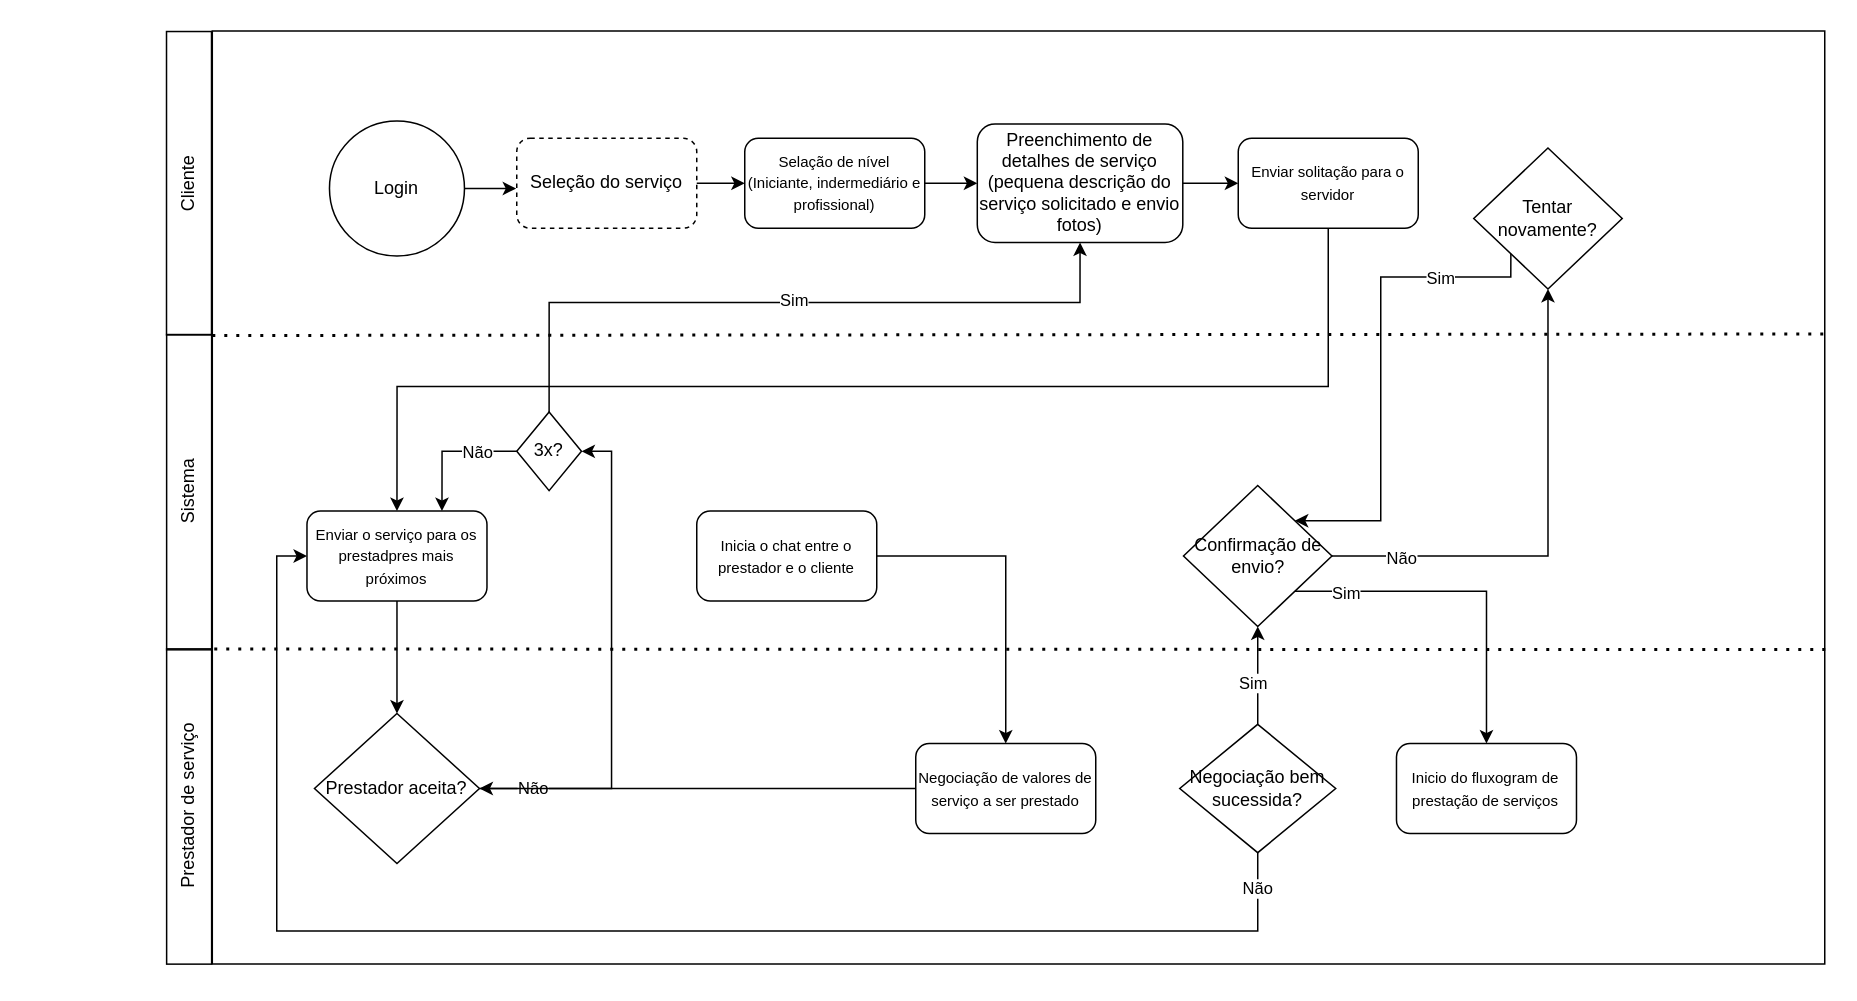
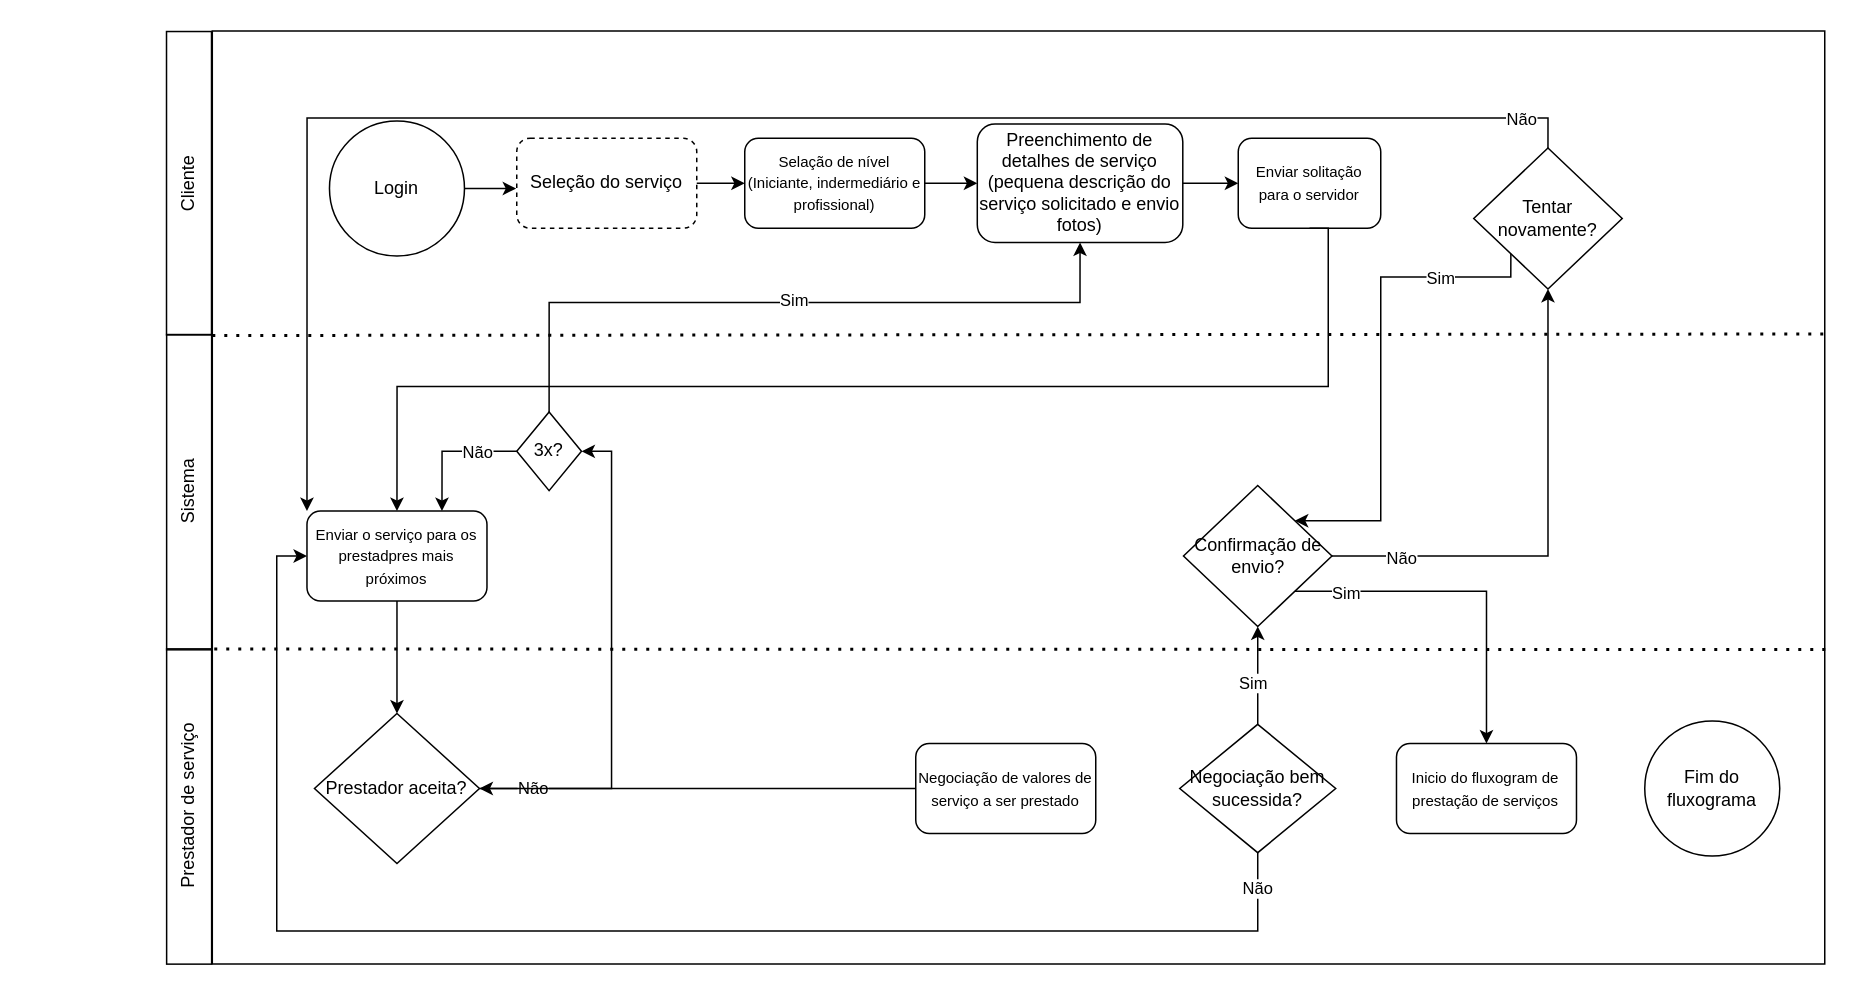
none -> (749, 118)
(1328, 183) -> (1310, 183)
(787, 556) -> none
(1006, 580) -> none
none -> (1712, 788)
